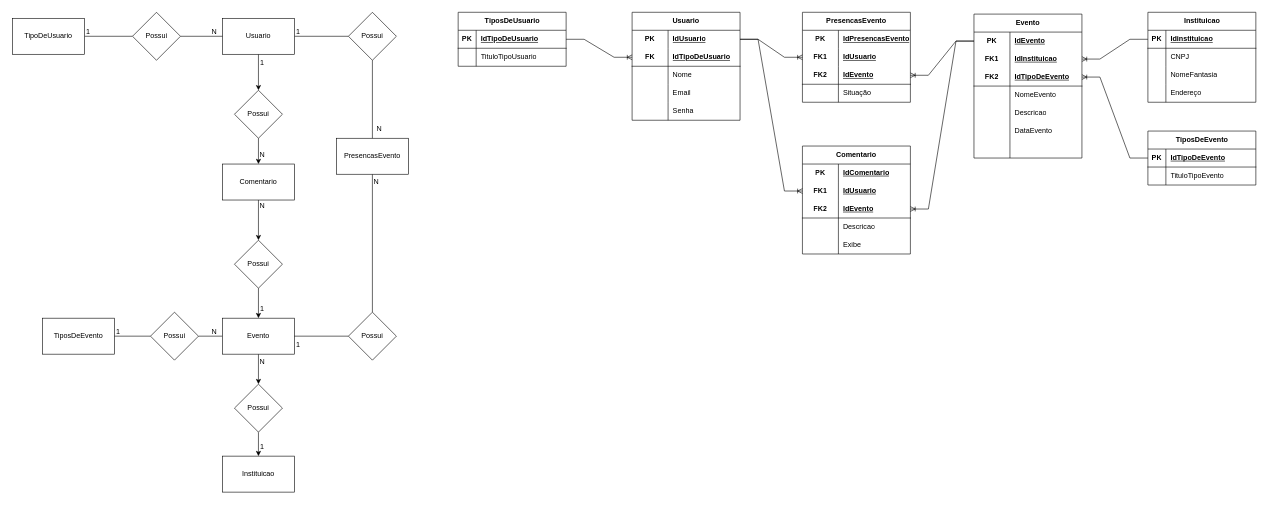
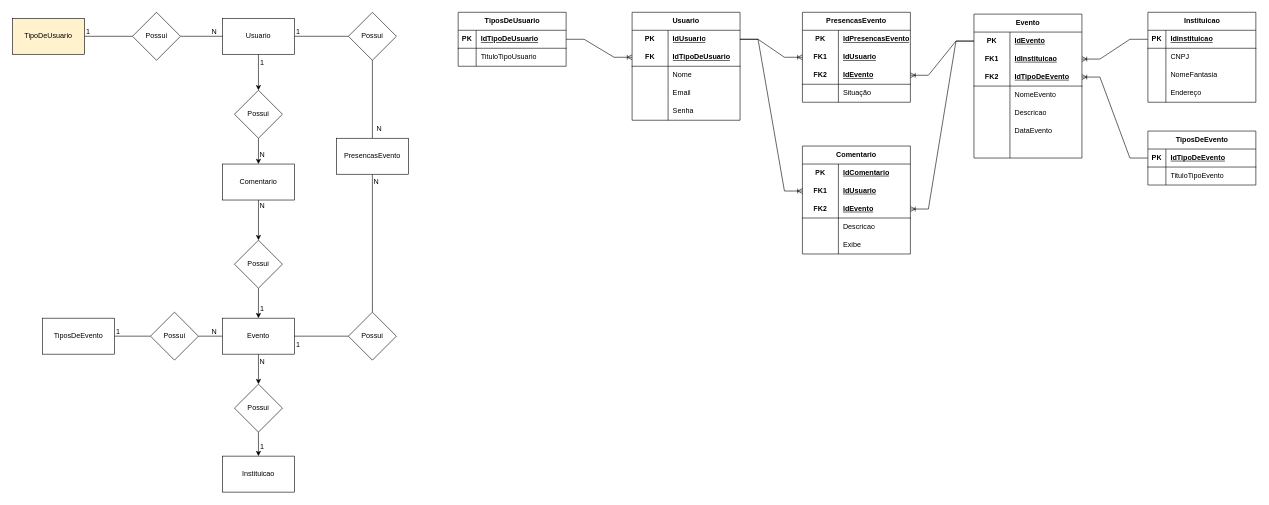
(48, 36) -> (48, 36)
